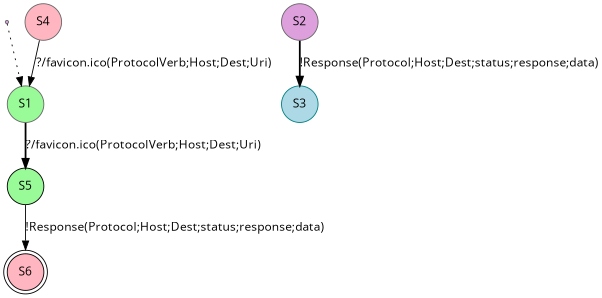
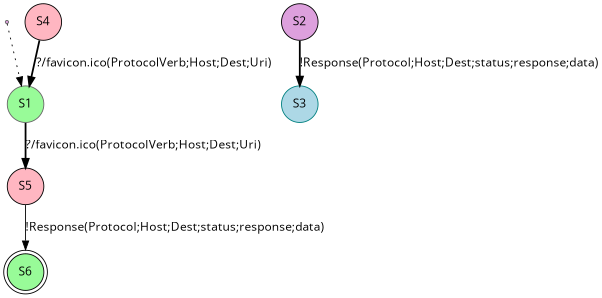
(43, 22) -> (43, 22)
(300, 22) -> (300, 22)
(35, 59) -> (35, 59)
(26, 186) -> (26, 186)
(26, 272) -> (26, 272)
